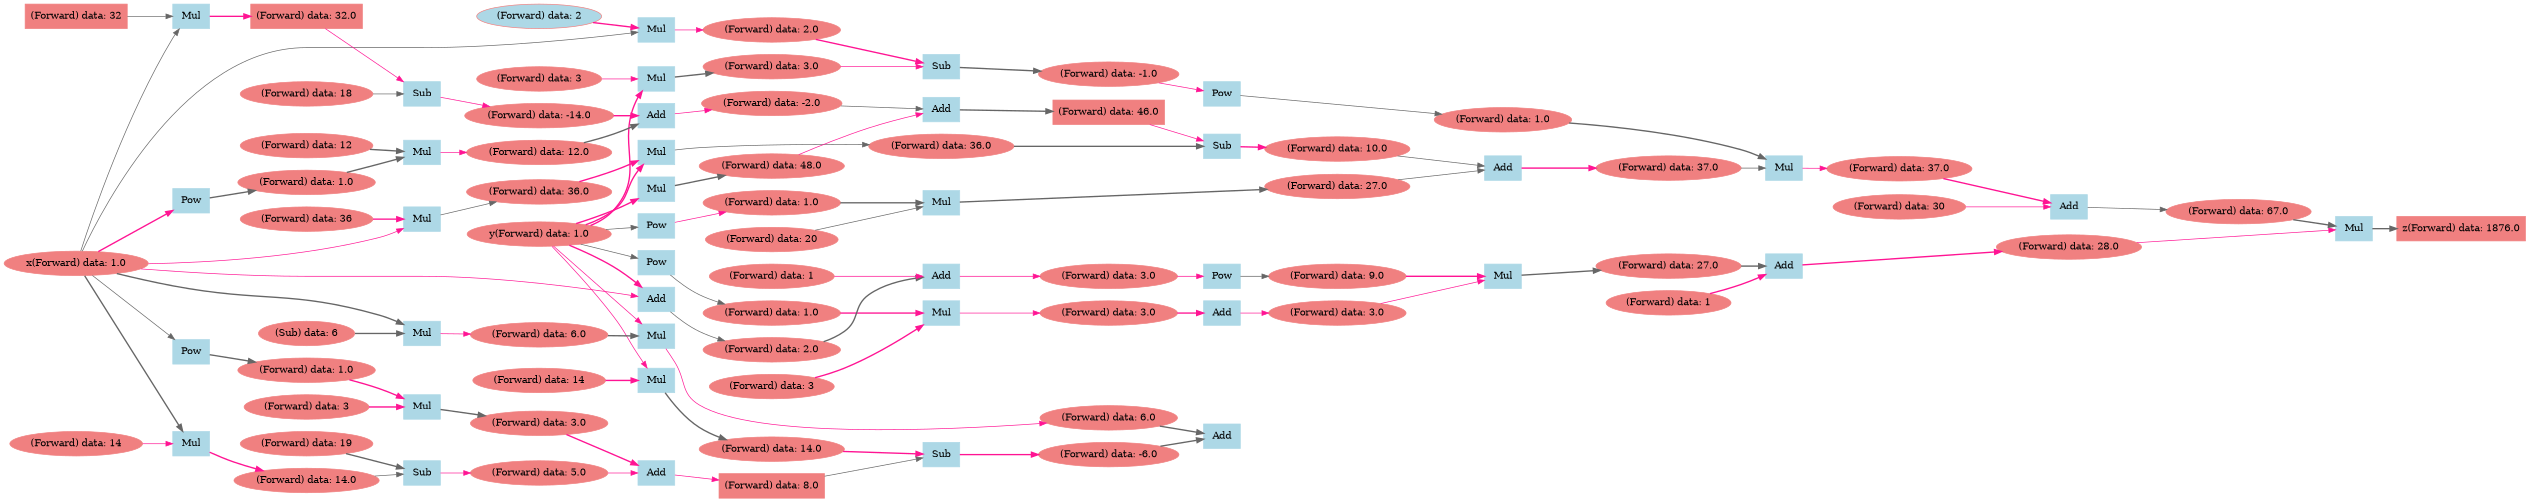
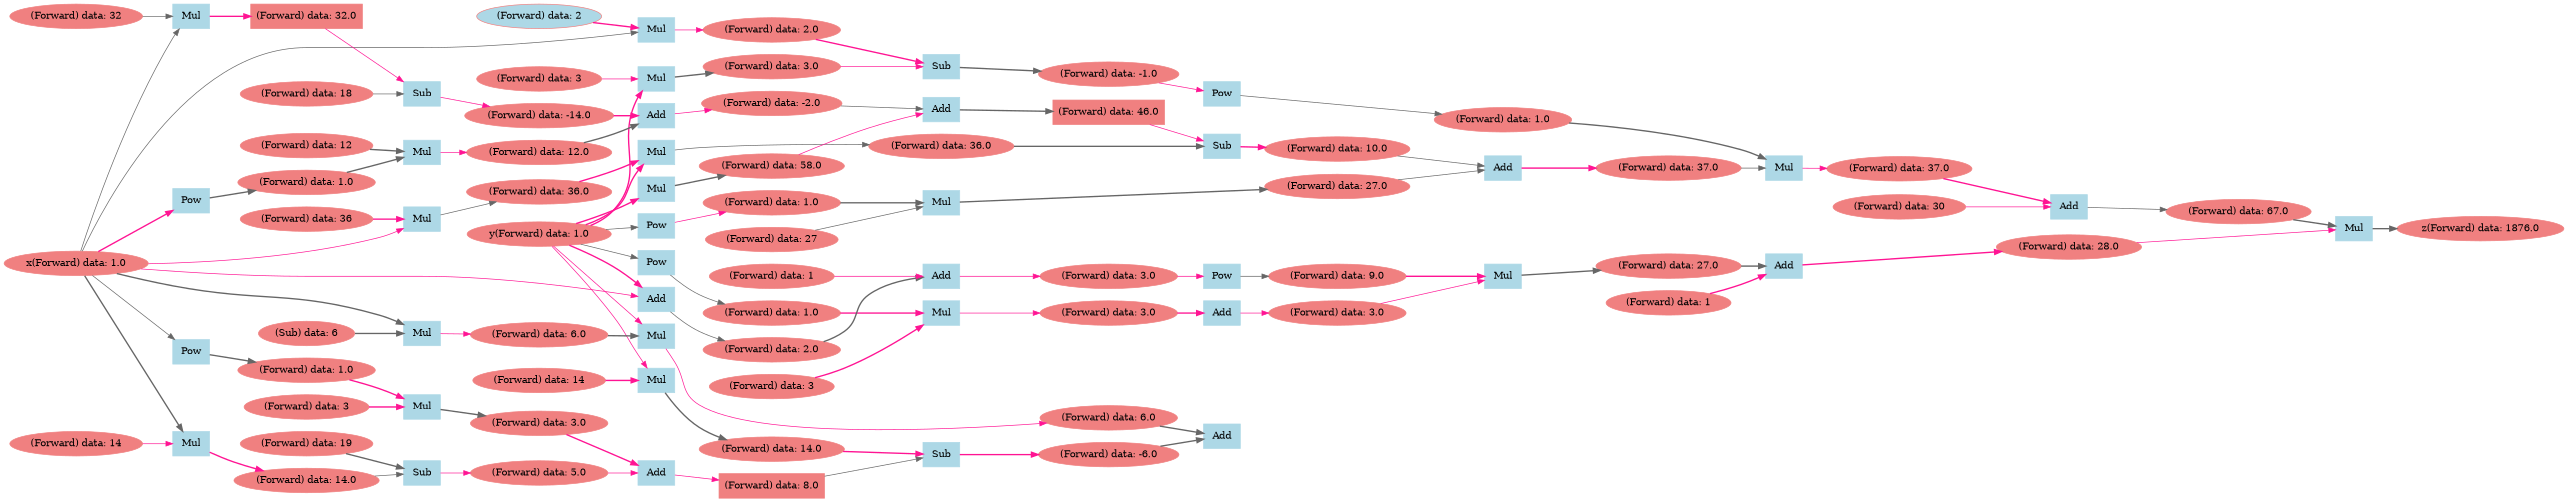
(76, 16) -> (76, 16)
(772, 166) -> (772, 166)
(2461, 229) -> (2480, 229)
(772, 240) -> (772, 240)
